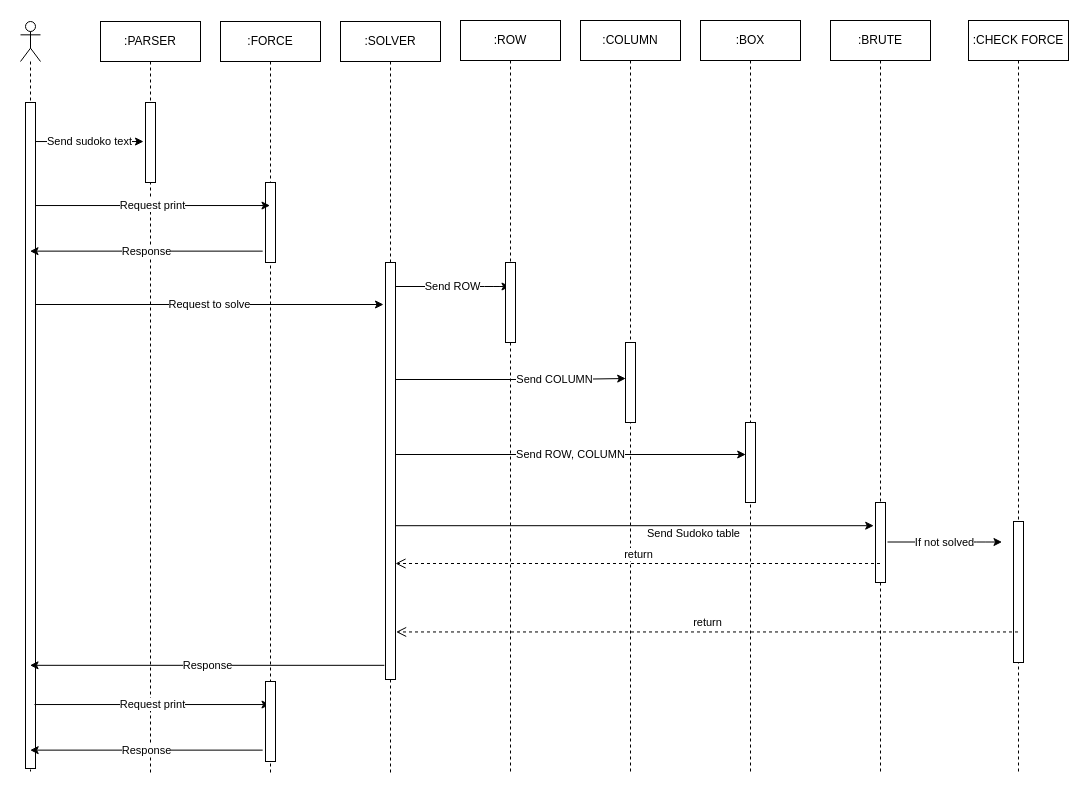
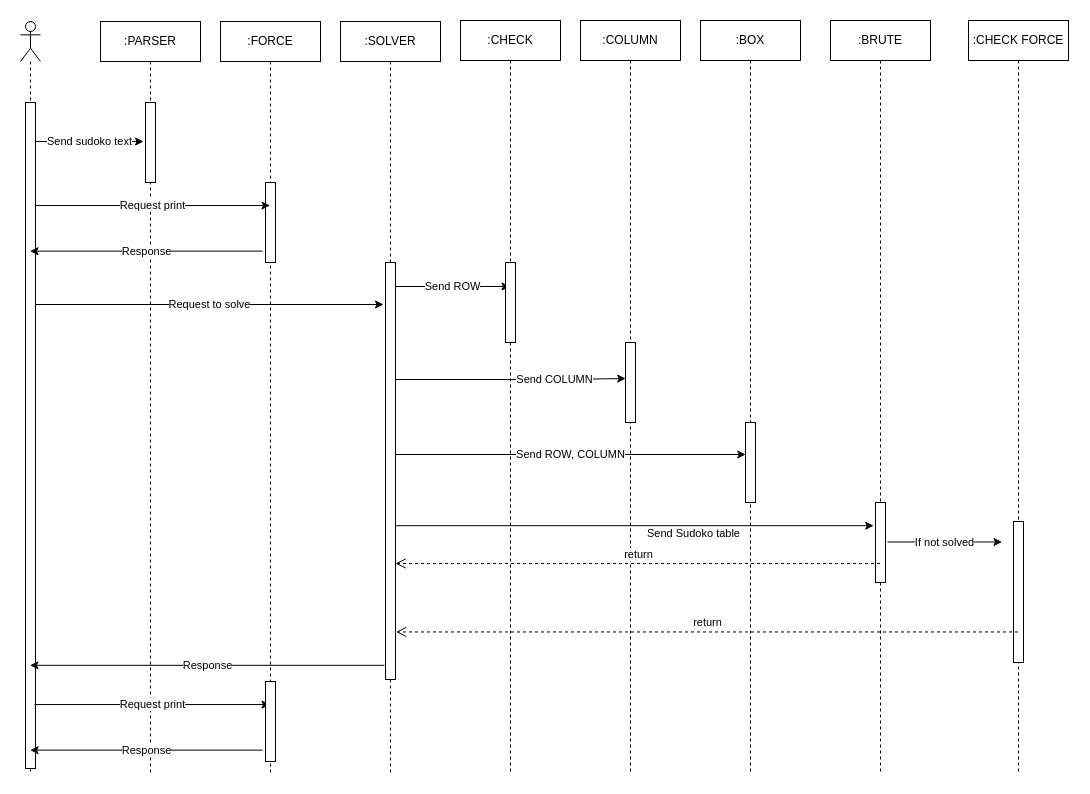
(511, 41) -> (511, 41)
